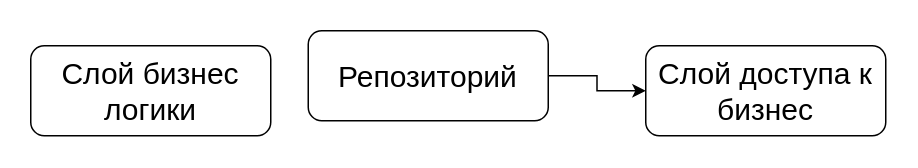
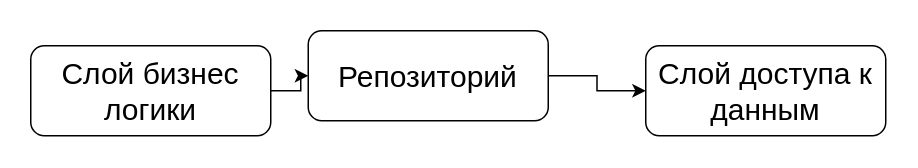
none -> (294, 91)
(766, 91) -> (766, 91)
